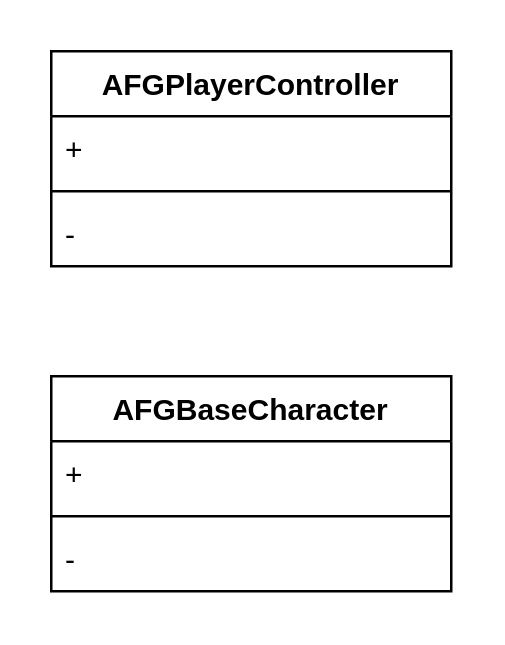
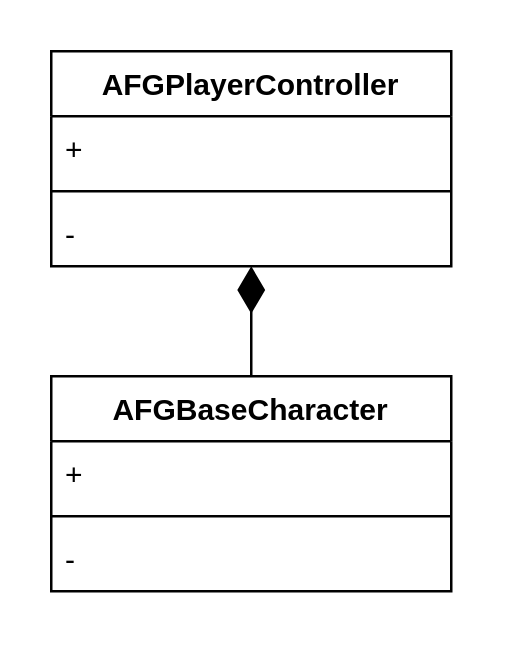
none -> (251, 329)
